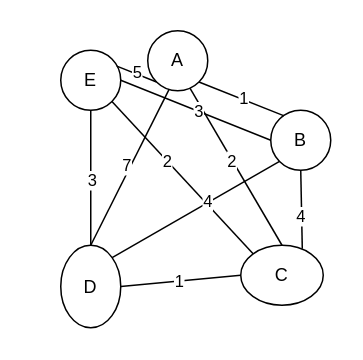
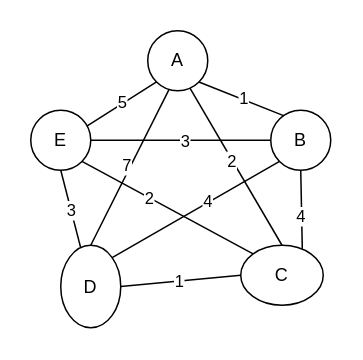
(91, 80) -> (61, 140)
